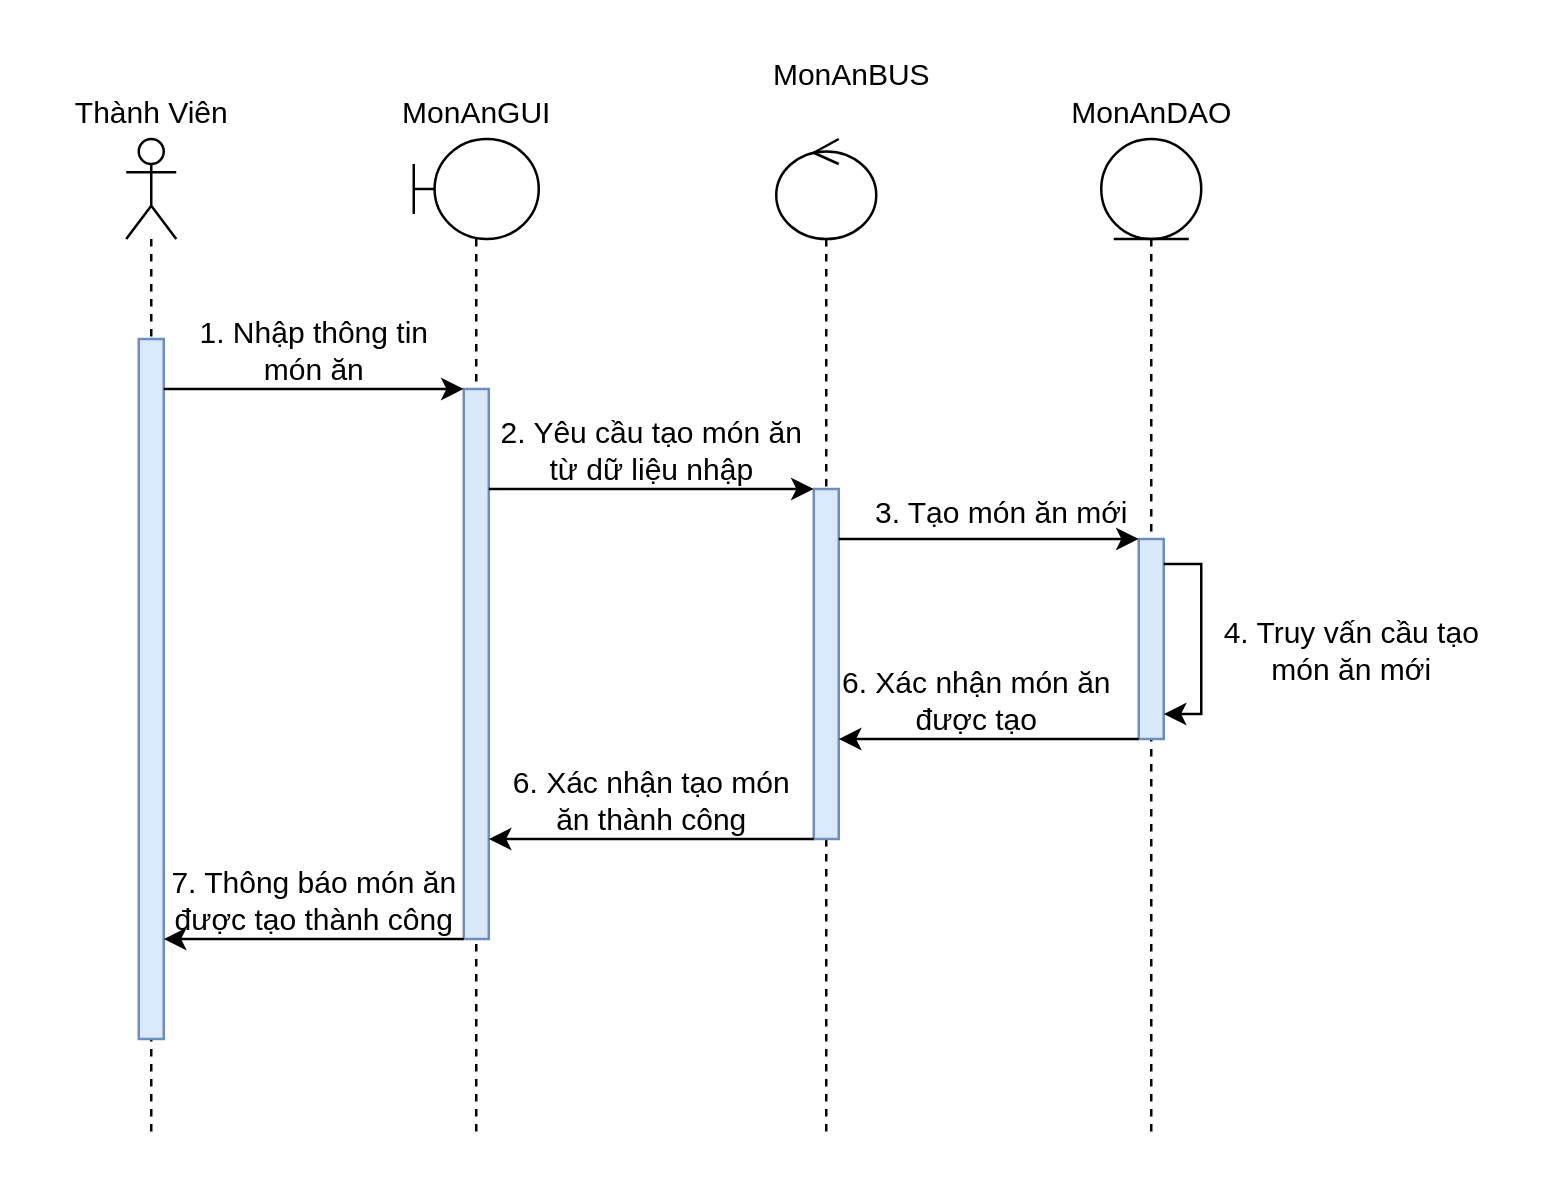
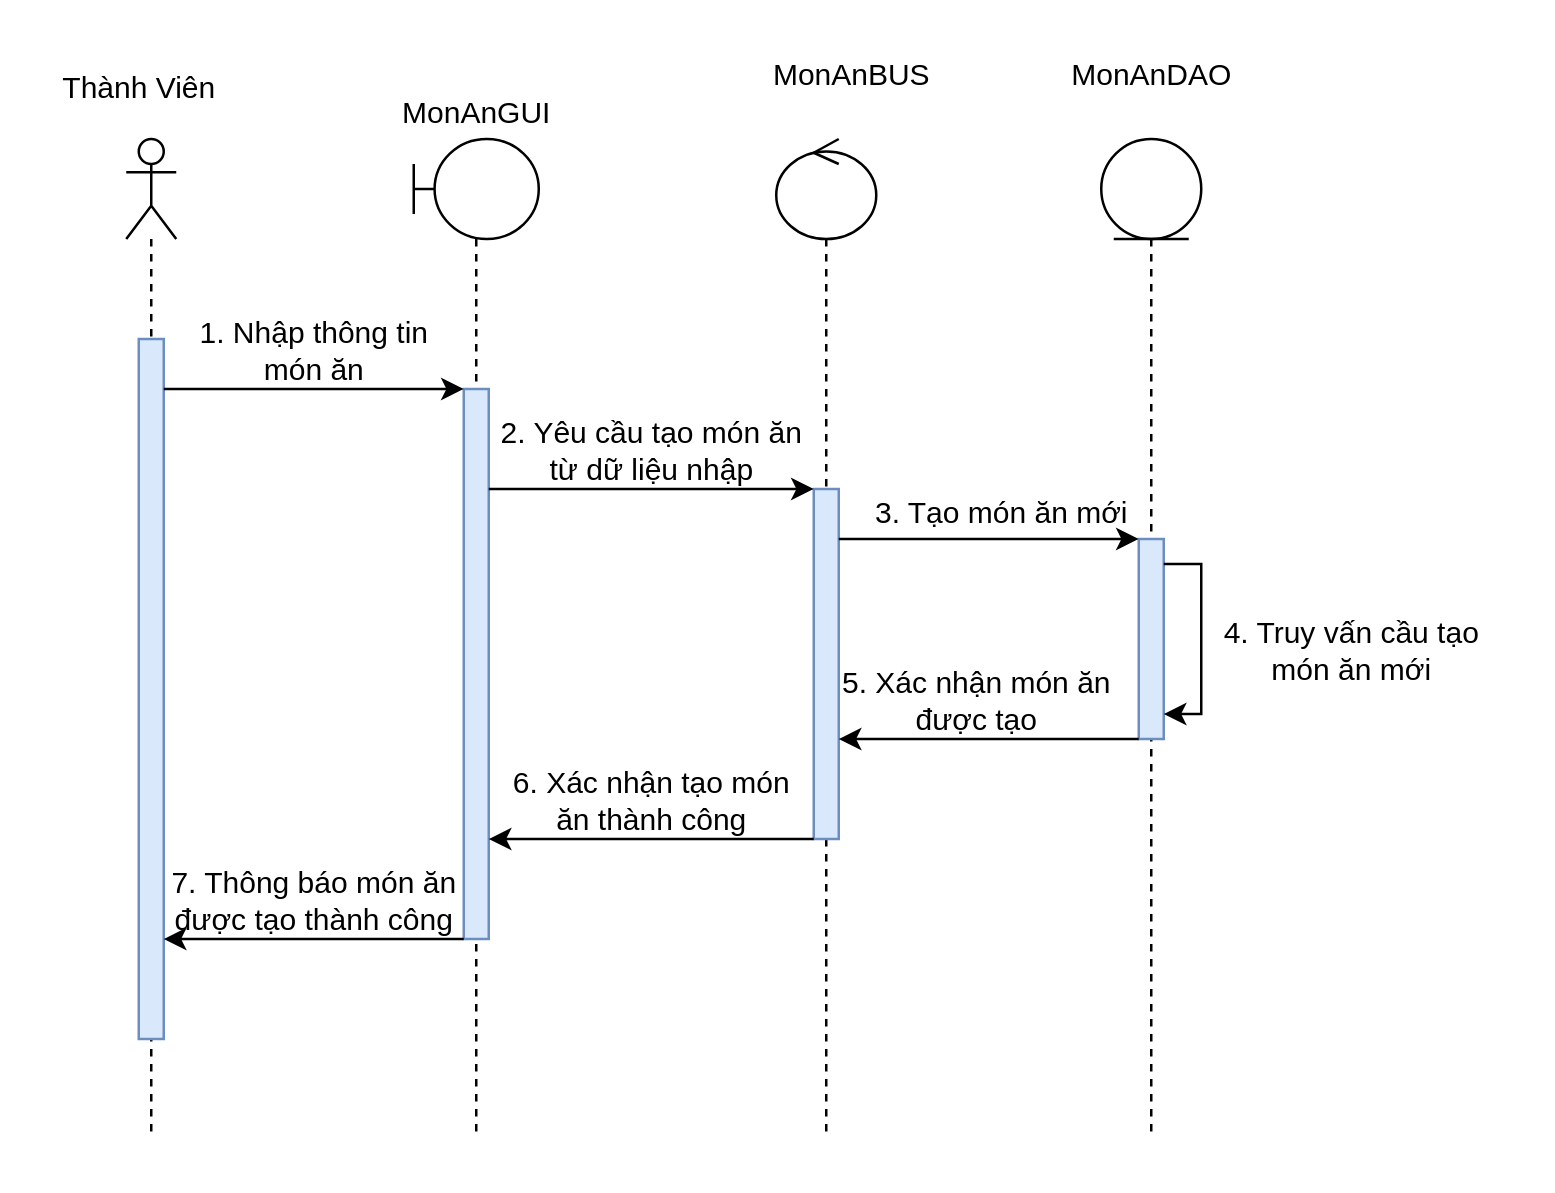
(151, 114) -> (139, 89)
(1151, 114) -> (1151, 76)
(978, 701) -> (978, 701)
